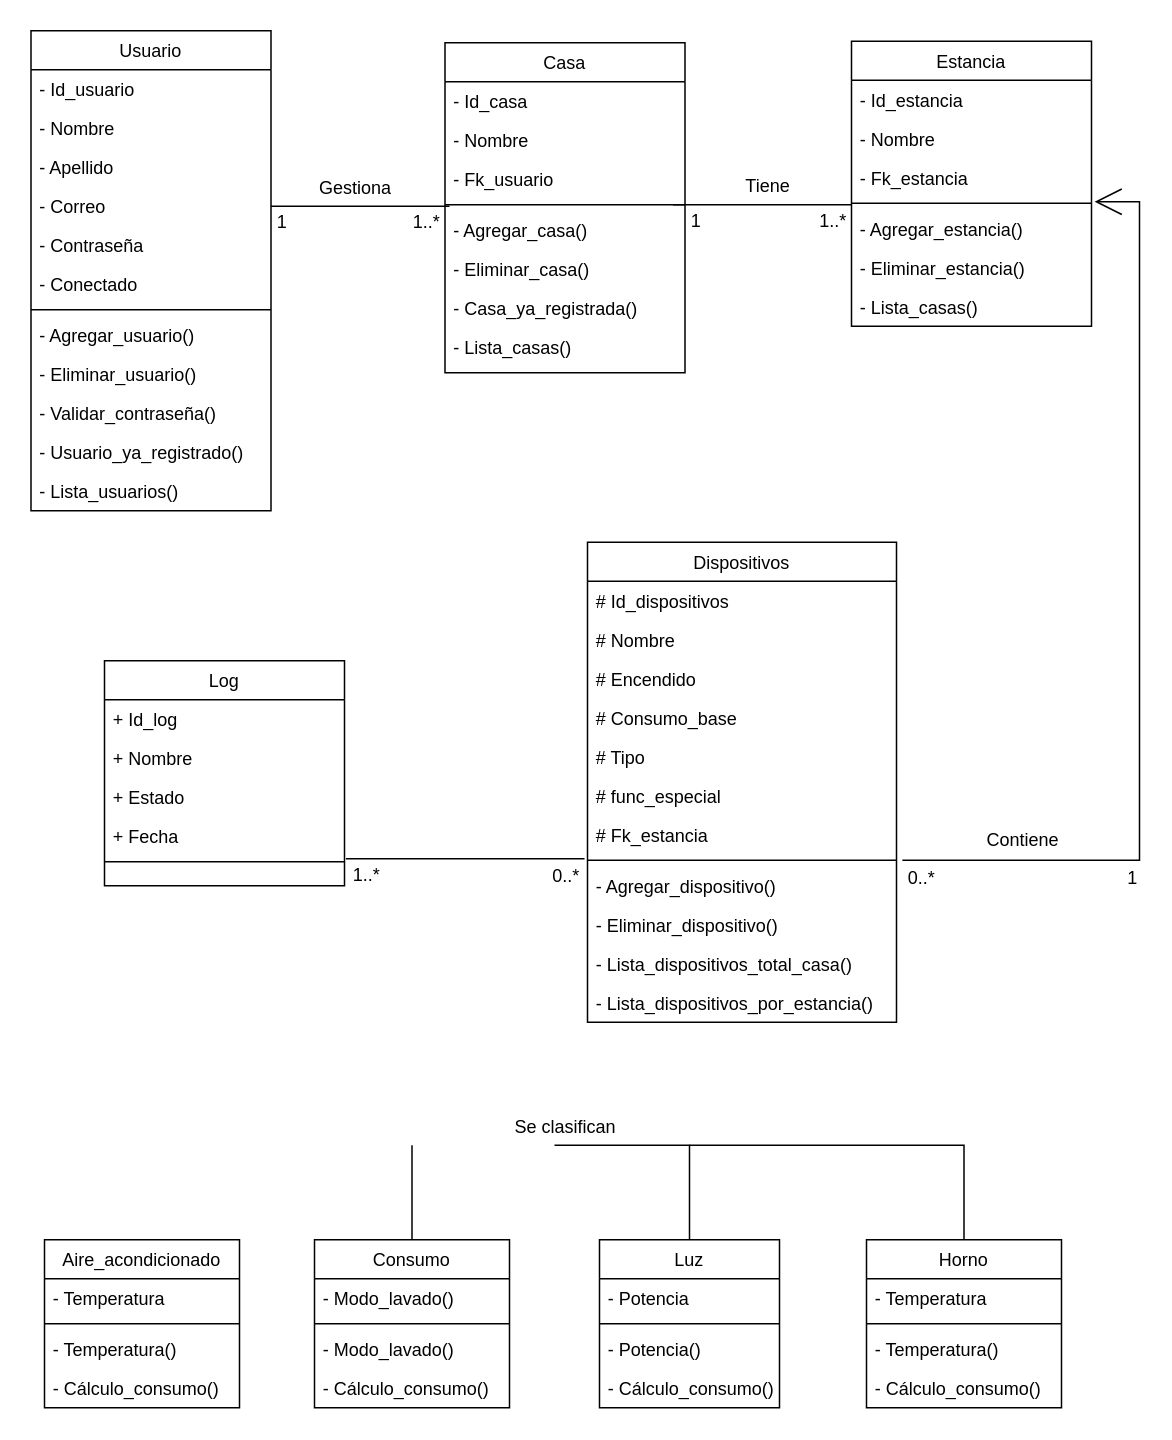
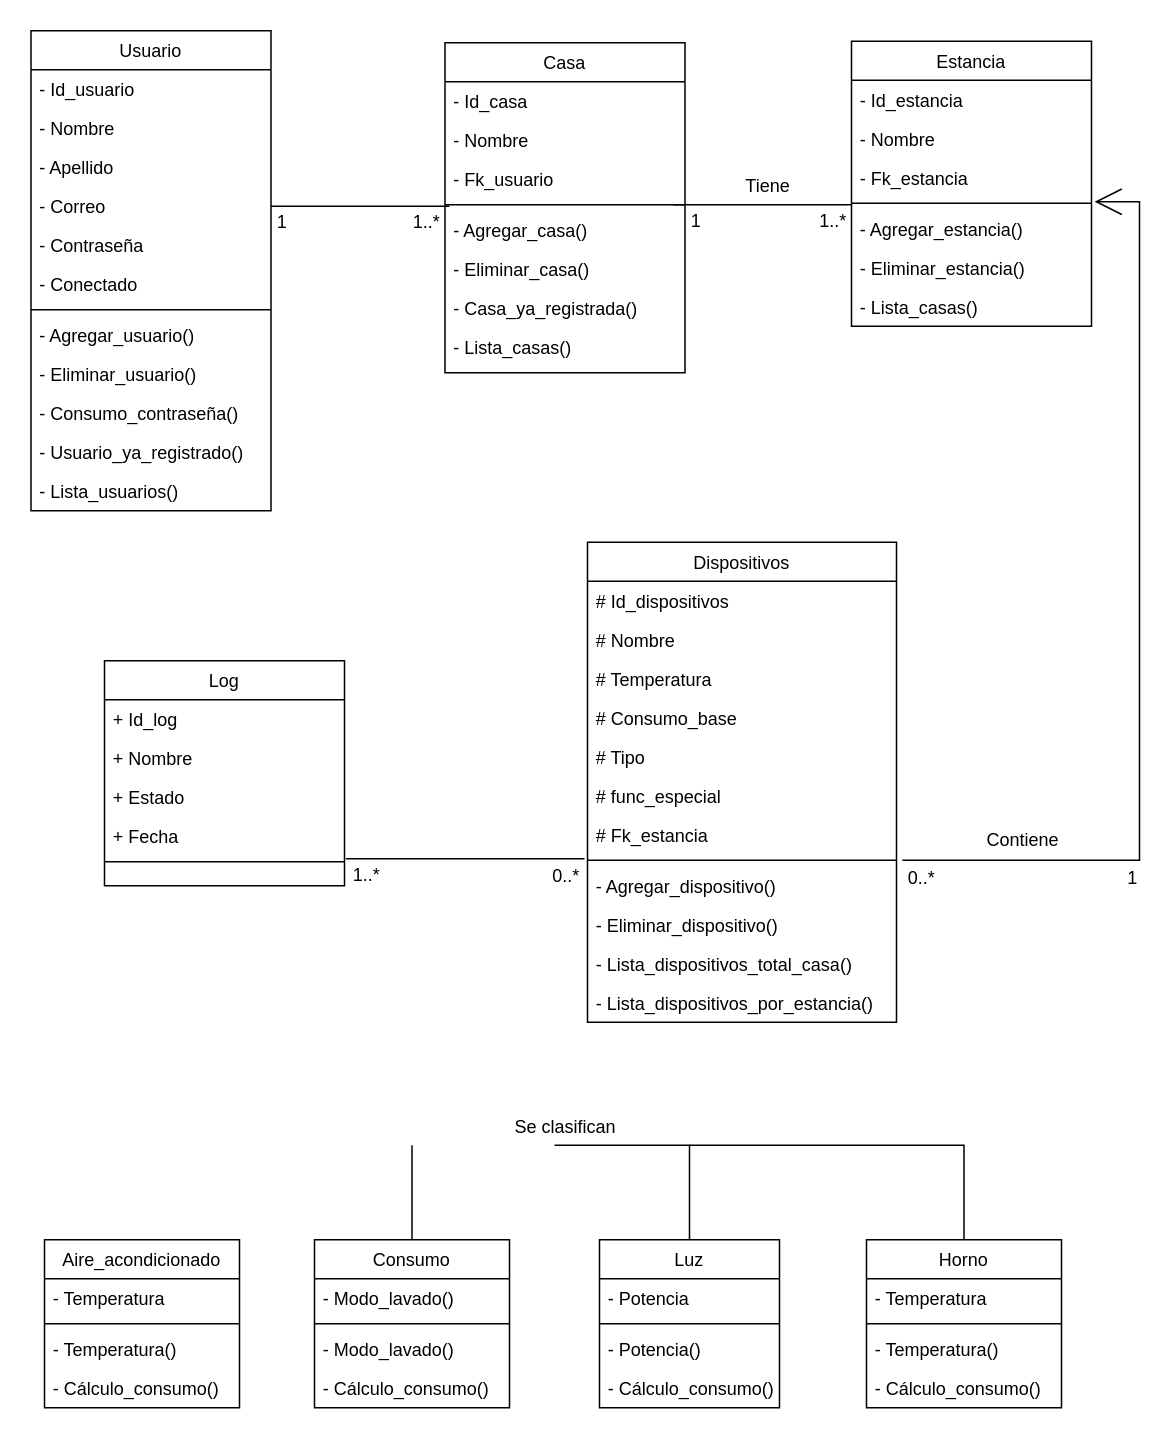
(355, 188) -> none
(143, 414) -> (148, 414)
(646, 680) -> (659, 680)
